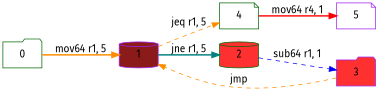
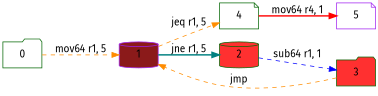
(77, 55) -> (77, 55)
(356, 73) -> (356, 73)
